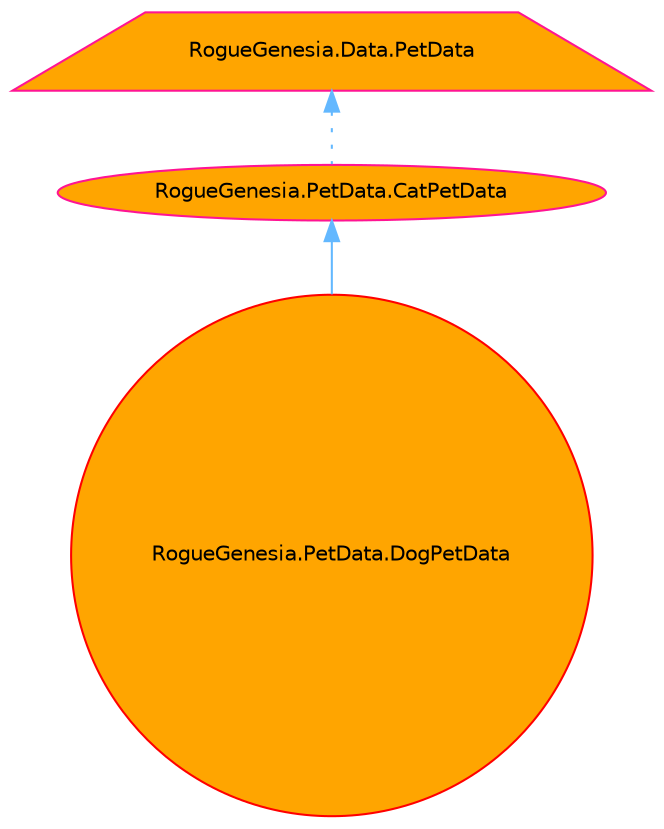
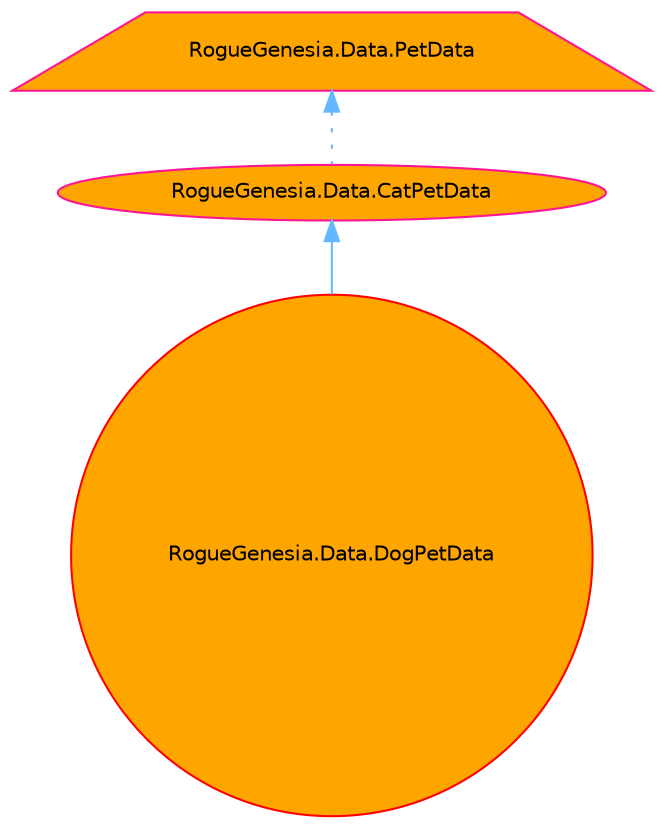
(332, 193) -> (332, 193)
(332, 555) -> (332, 555)
